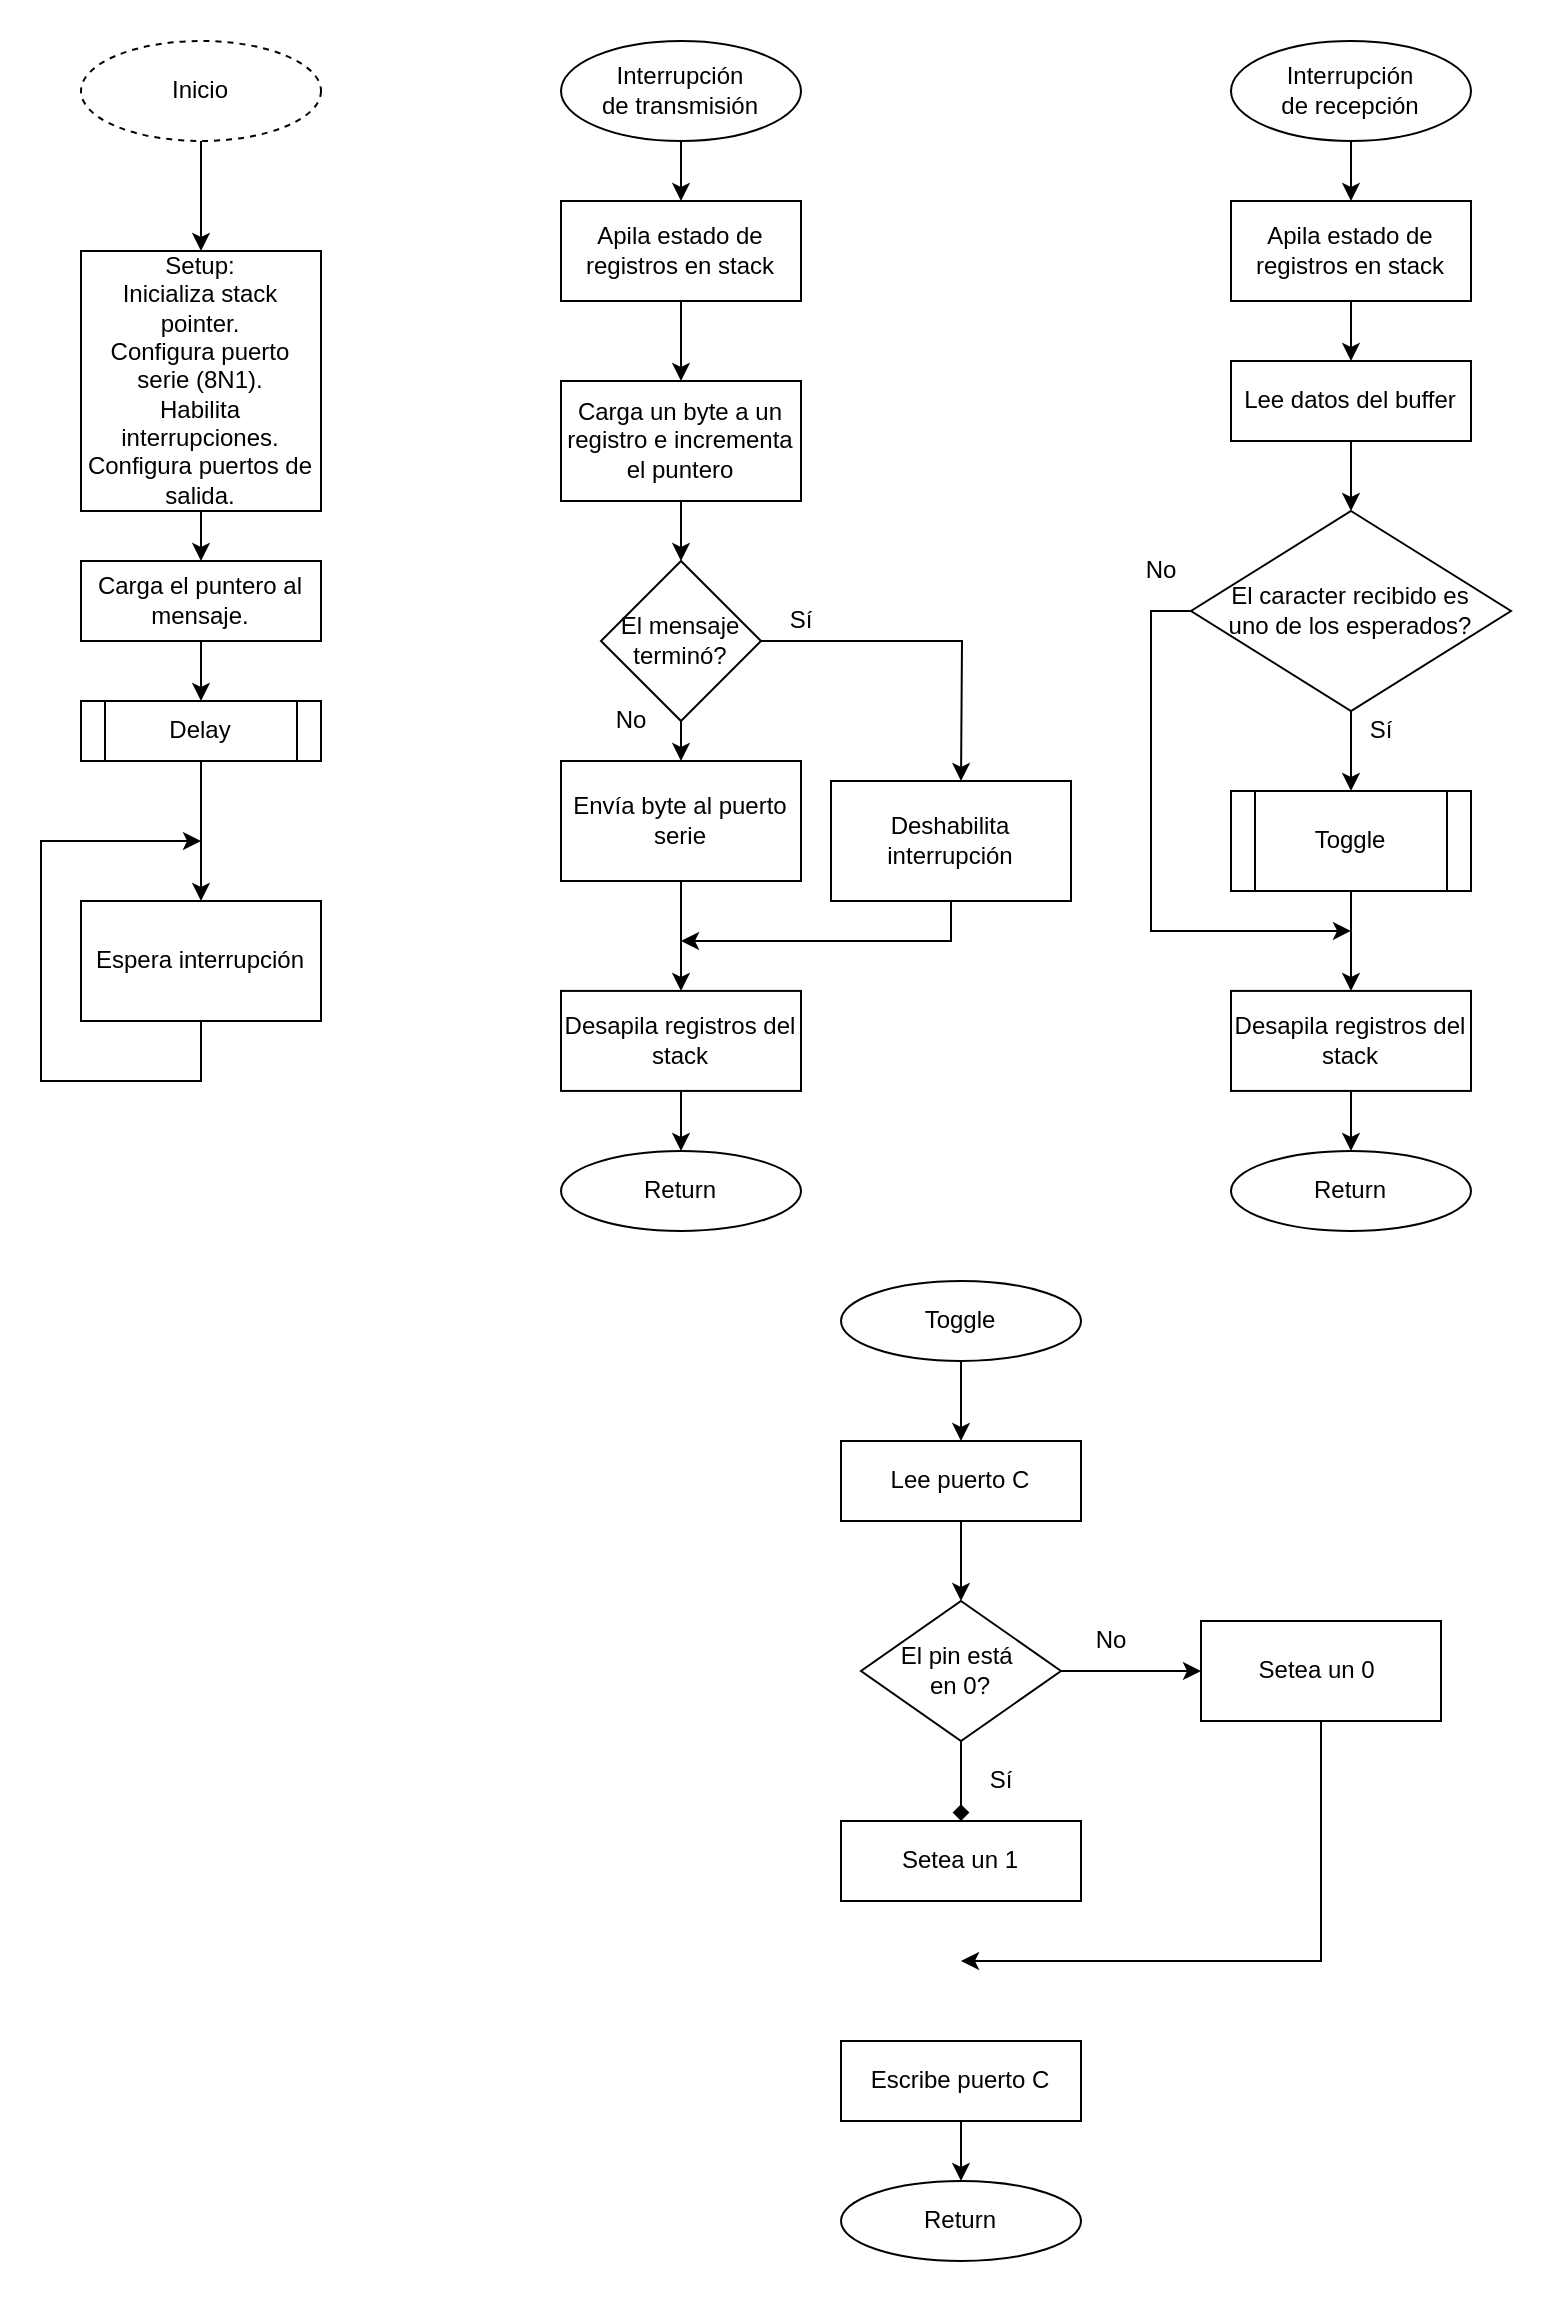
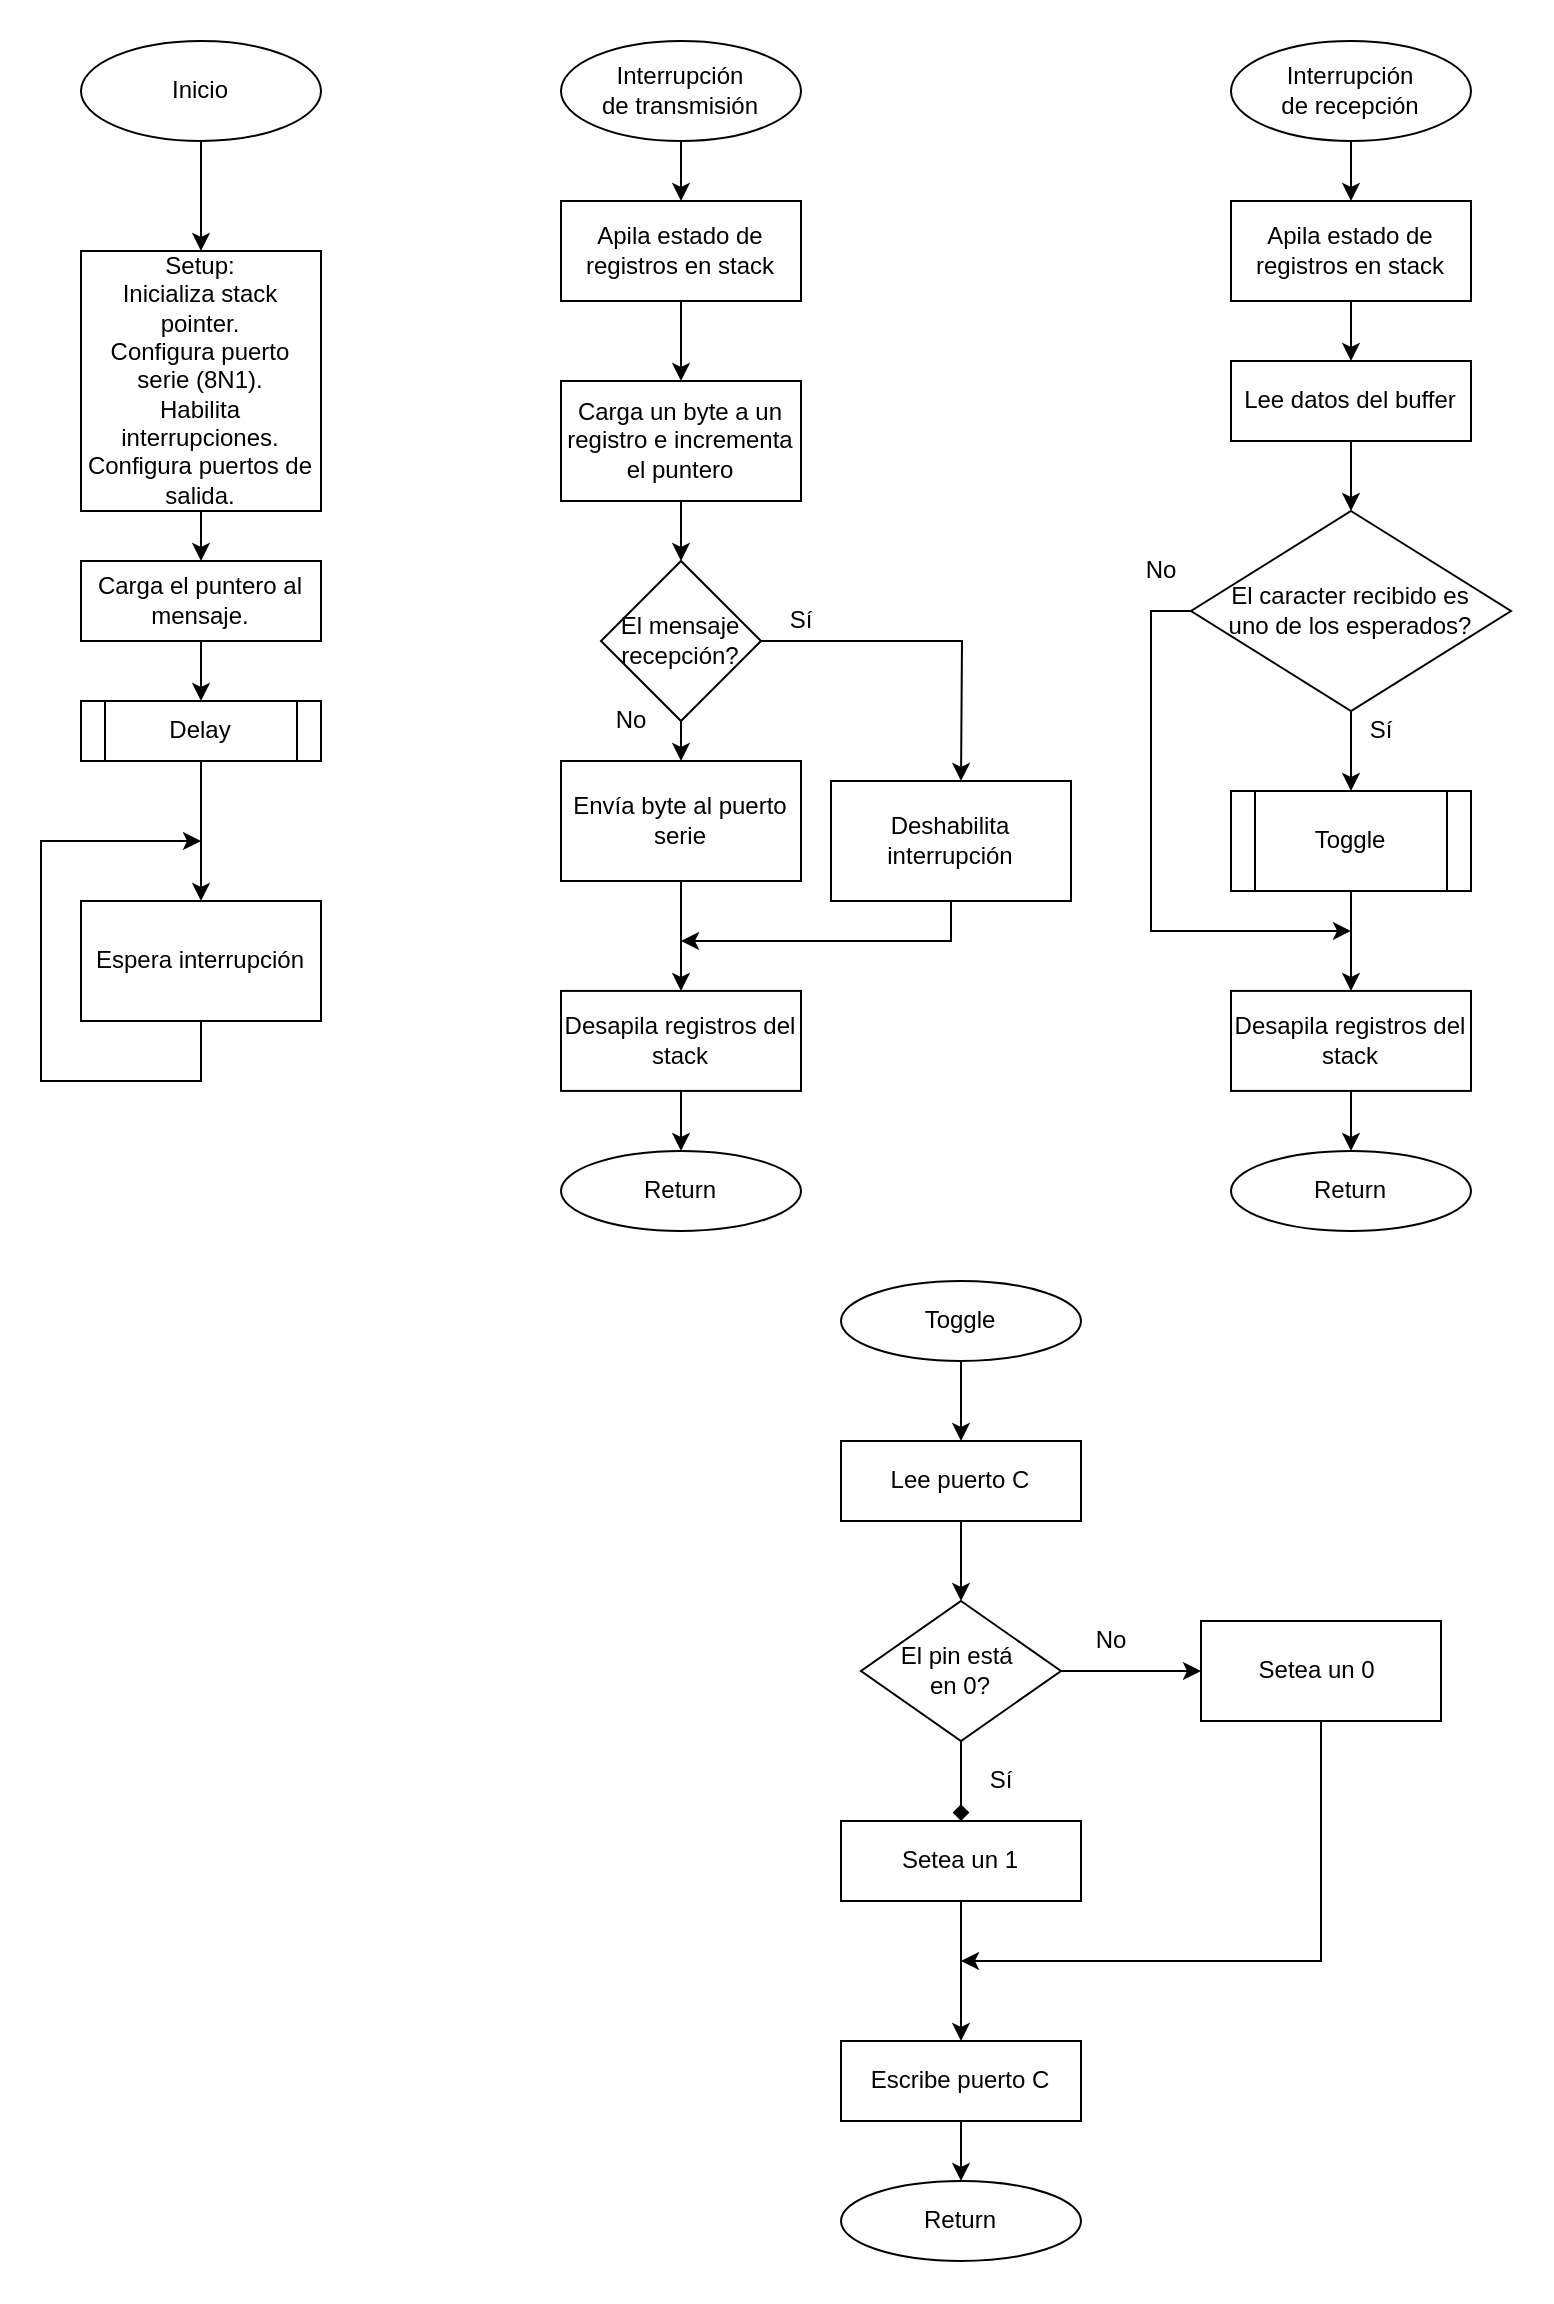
(201, 91) -> (201, 91)
(681, 641) -> (681, 641)
none -> (961, 1964)
